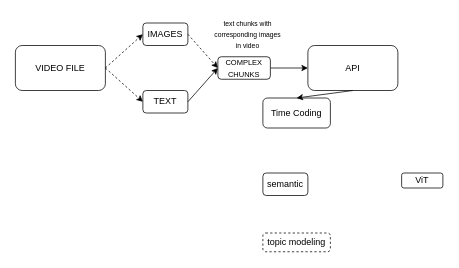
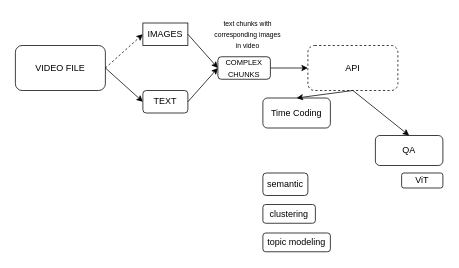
(165, 34) -> (165, 34)
(201, 49) -> (201, 49)
(353, 68) -> (353, 68)
(122, 83) -> (122, 83)
none -> (379, 111)
none -> (409, 150)
none -> (289, 214)
(297, 242) -> (297, 242)
